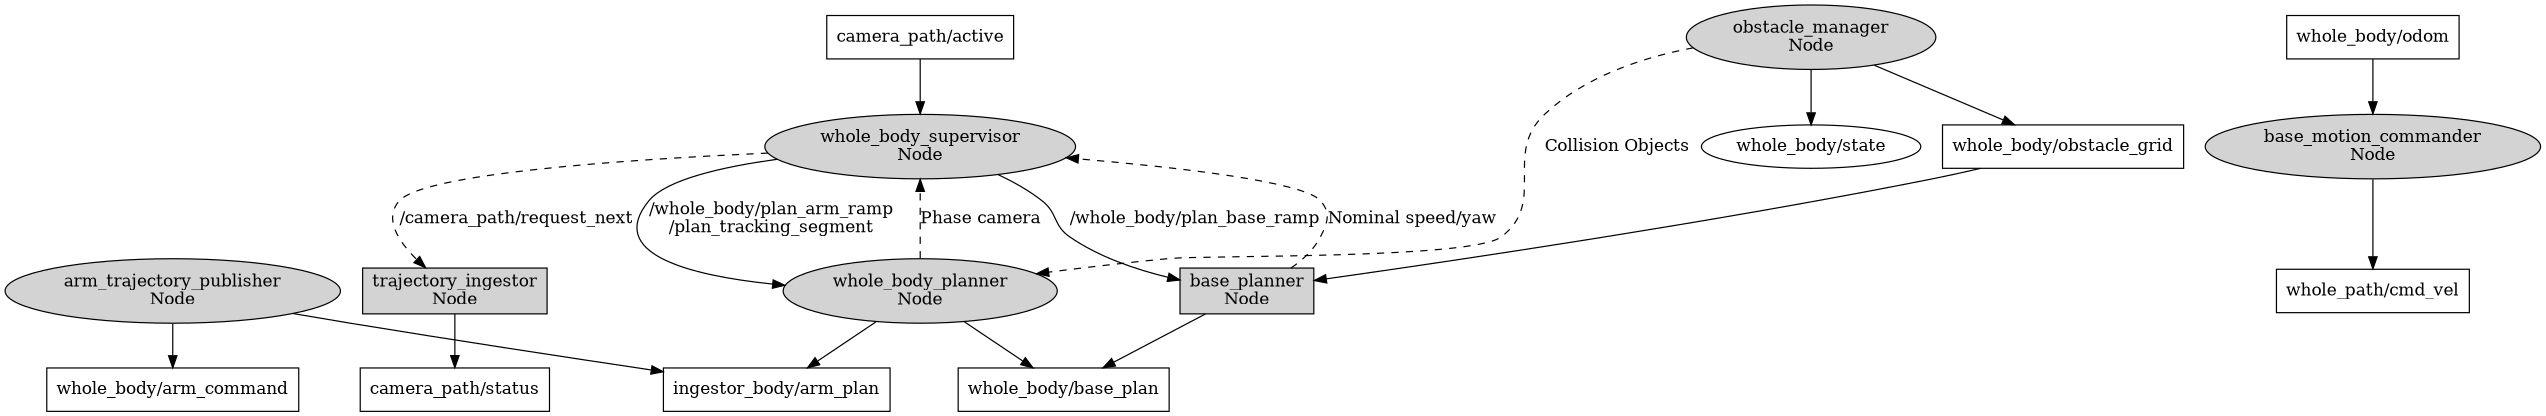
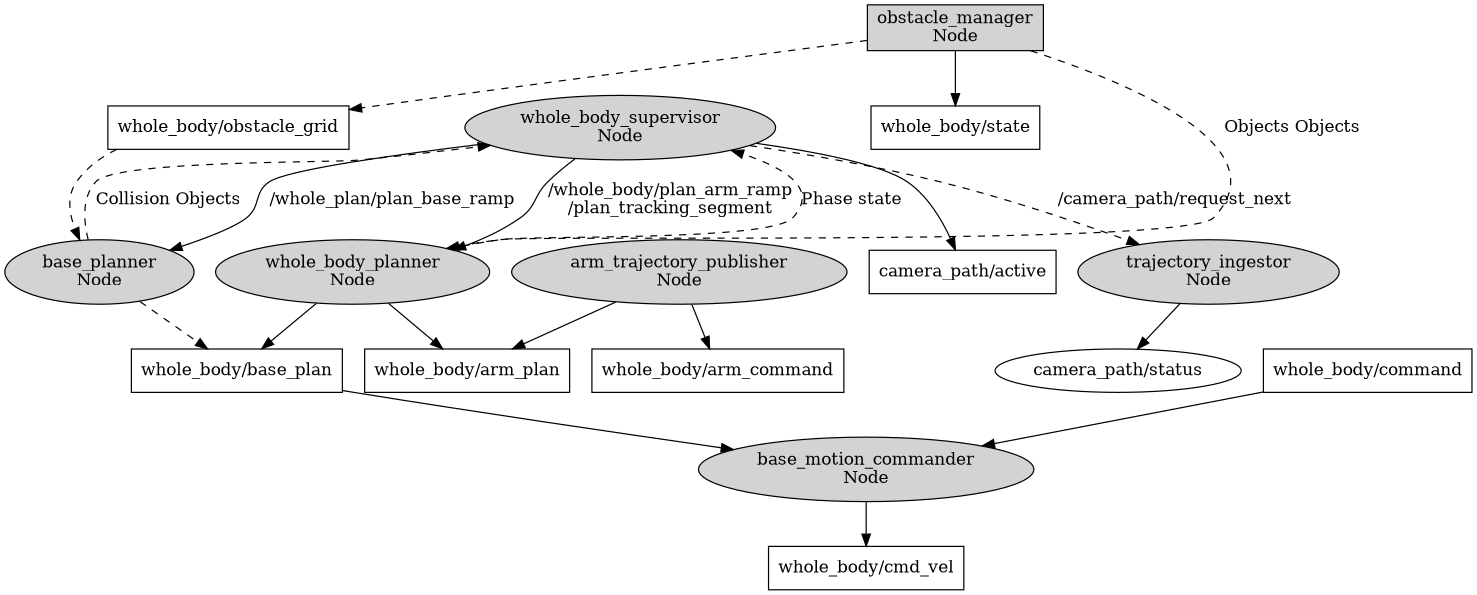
(1811, 37) -> (955, 28)
(2373, 37) -> (1368, 371)
(920, 80) -> (910, 184)
(1939, 93) -> (614, 74)
(1618, 147) -> (1292, 128)
(1811, 147) -> (955, 128)
(980, 219) -> (852, 200)
(1195, 219) -> (392, 200)
(1412, 219) -> (169, 200)
(1654, 229) -> (77, 181)
(455, 291) -> (1209, 272)
(1247, 291) -> (99, 272)
(2373, 291) -> (866, 568)
(1160, 338) -> (169, 322)
(455, 390) -> (1118, 371)
(777, 390) -> (467, 371)
none -> (532, 420)
